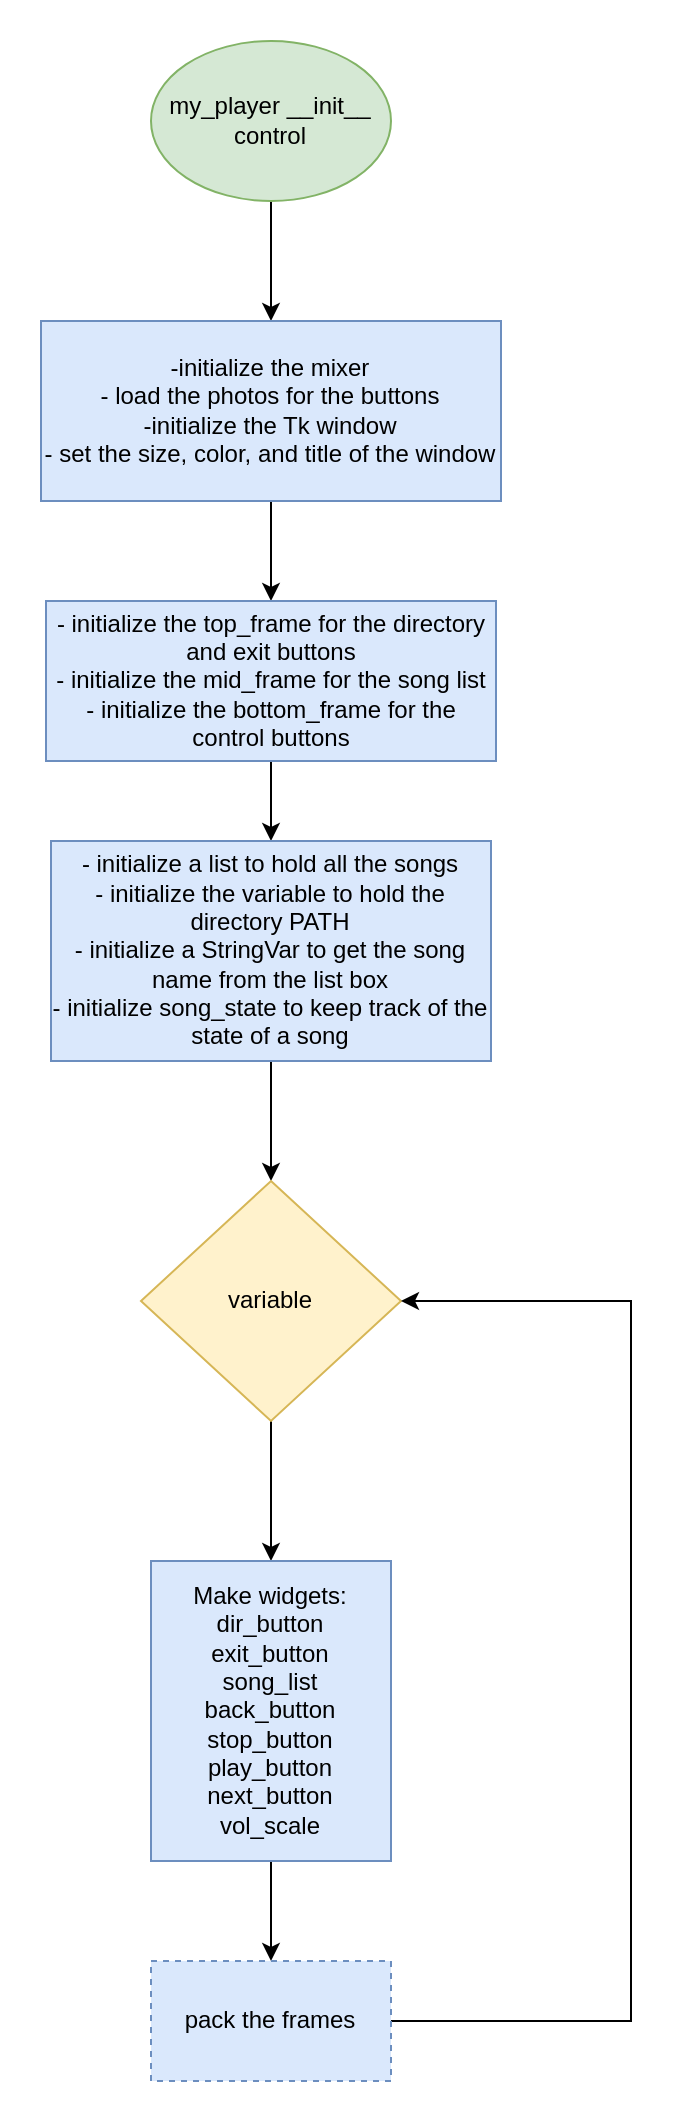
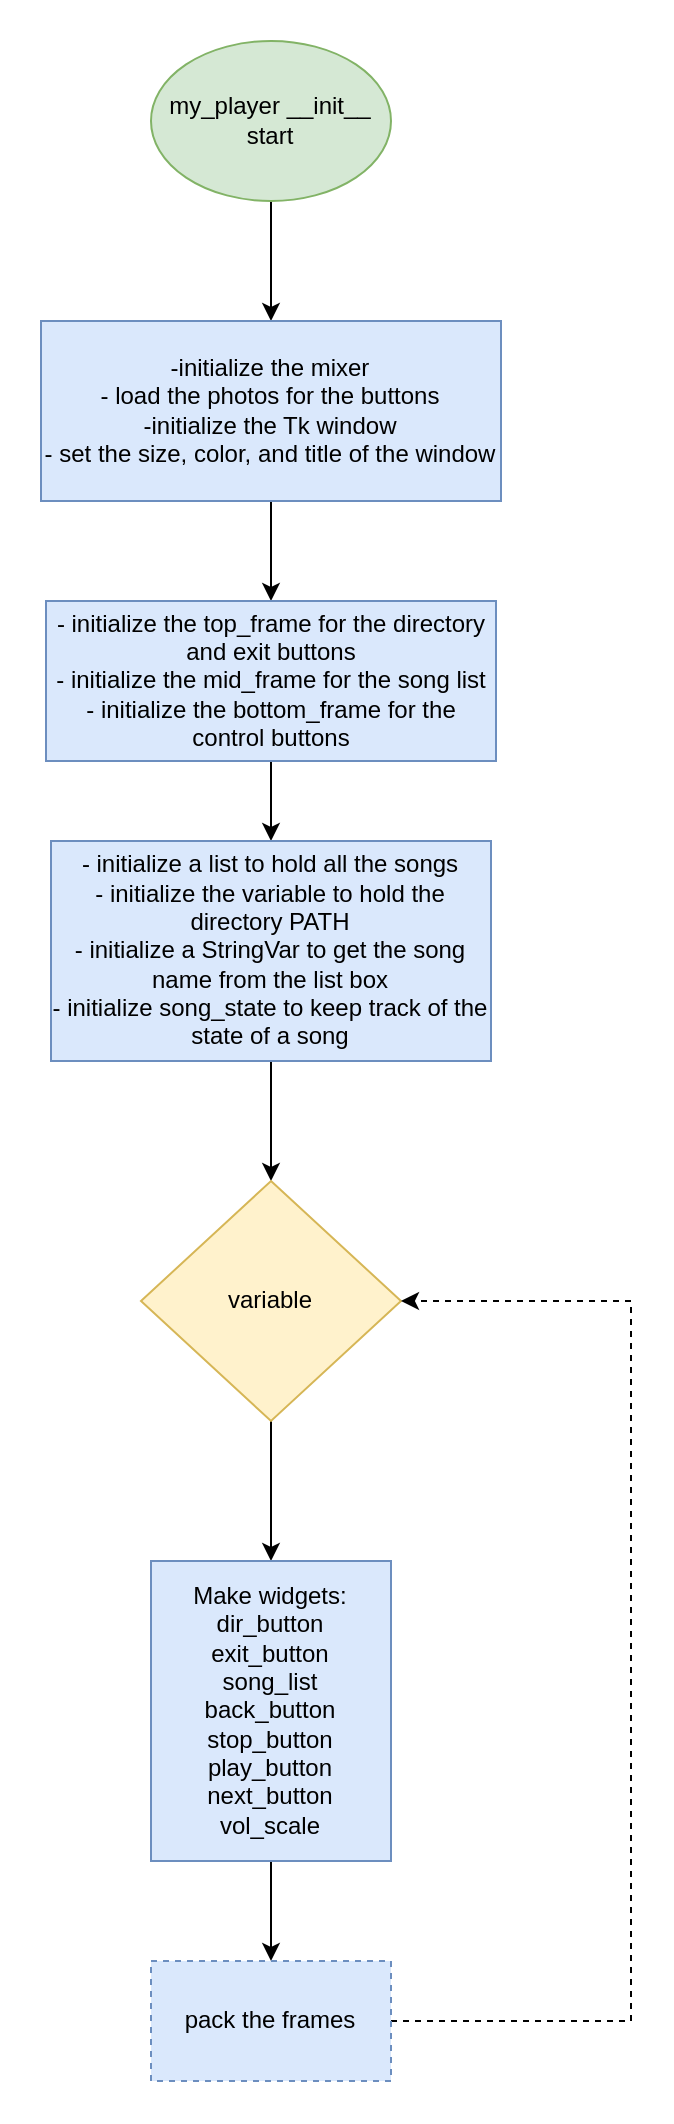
(271, 121) -> (271, 121)
(631, 1671) -> (631, 1671)
